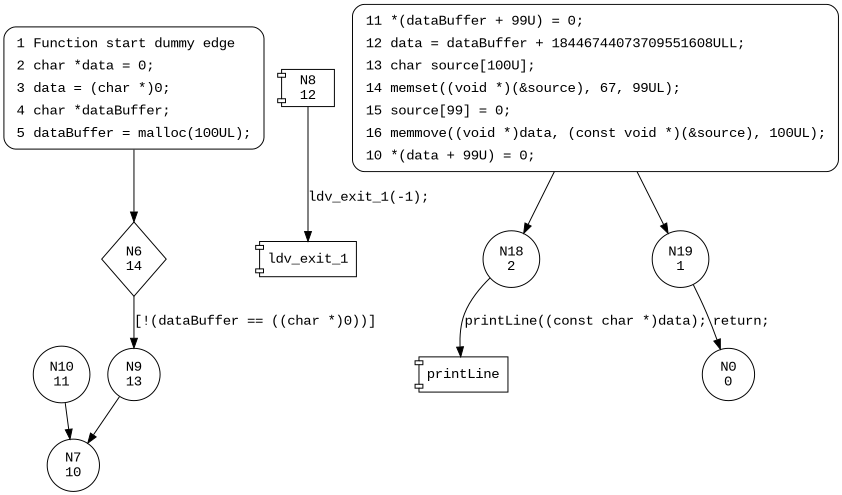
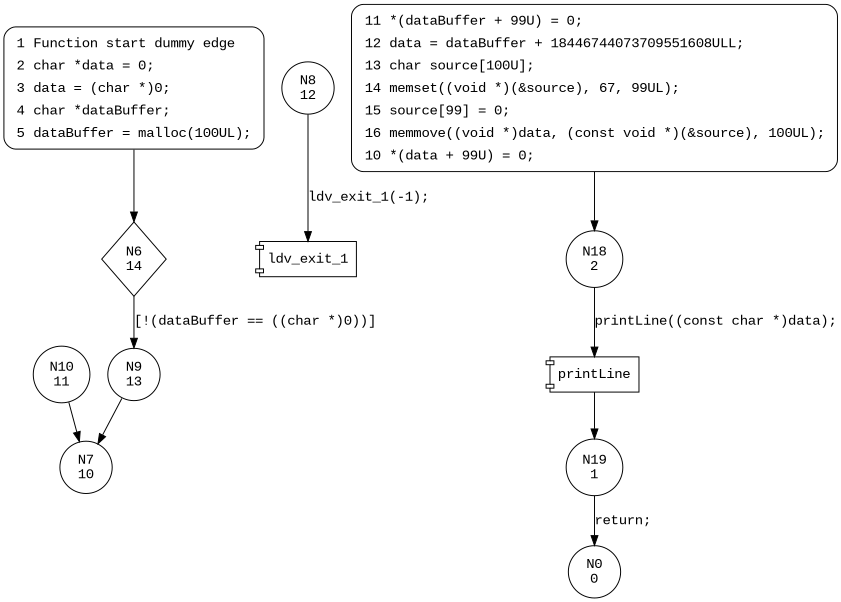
(308, 88) -> (308, 88)
(650, 198) -> (594, 410)
